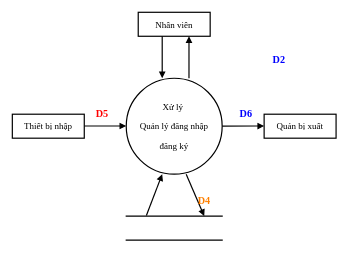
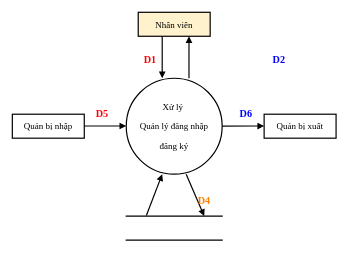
(174, 24) -> (174, 24)
none -> (150, 60)
(48, 126) -> (48, 126)
